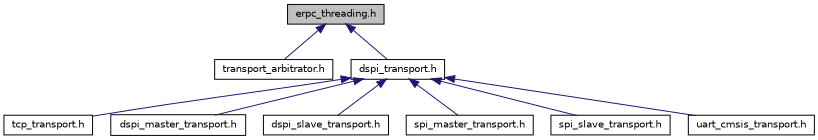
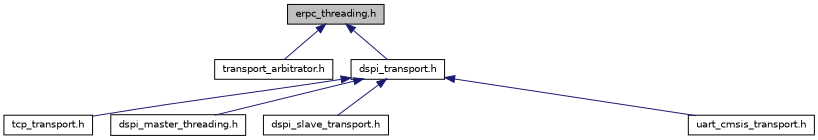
(178, 125) -> (178, 125)
(470, 125) -> none
(611, 125) -> none
